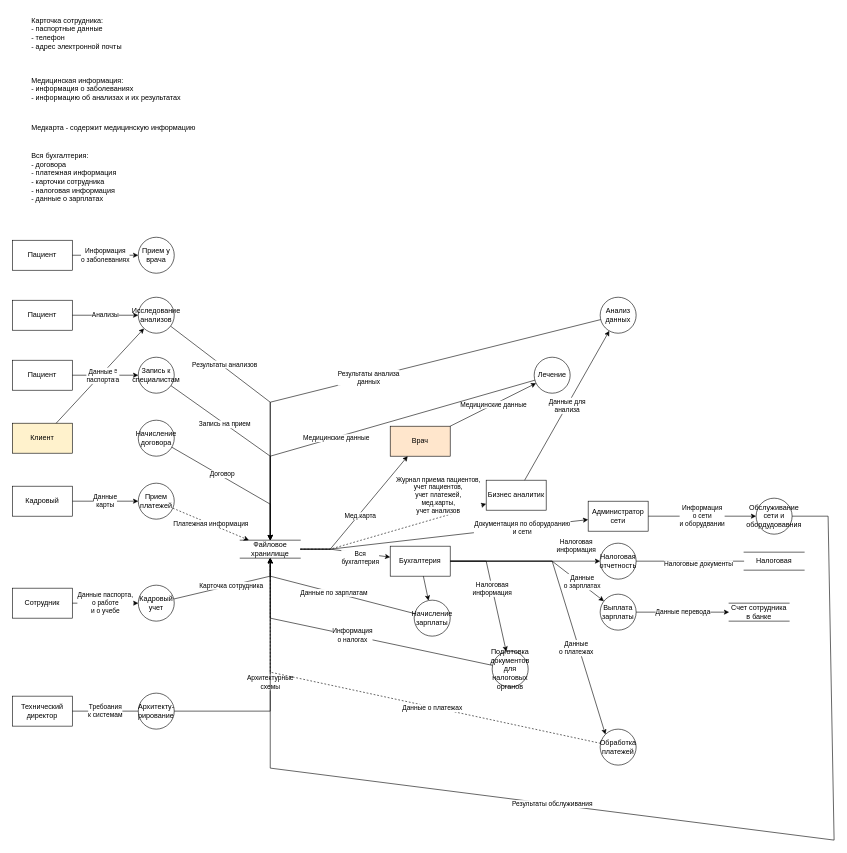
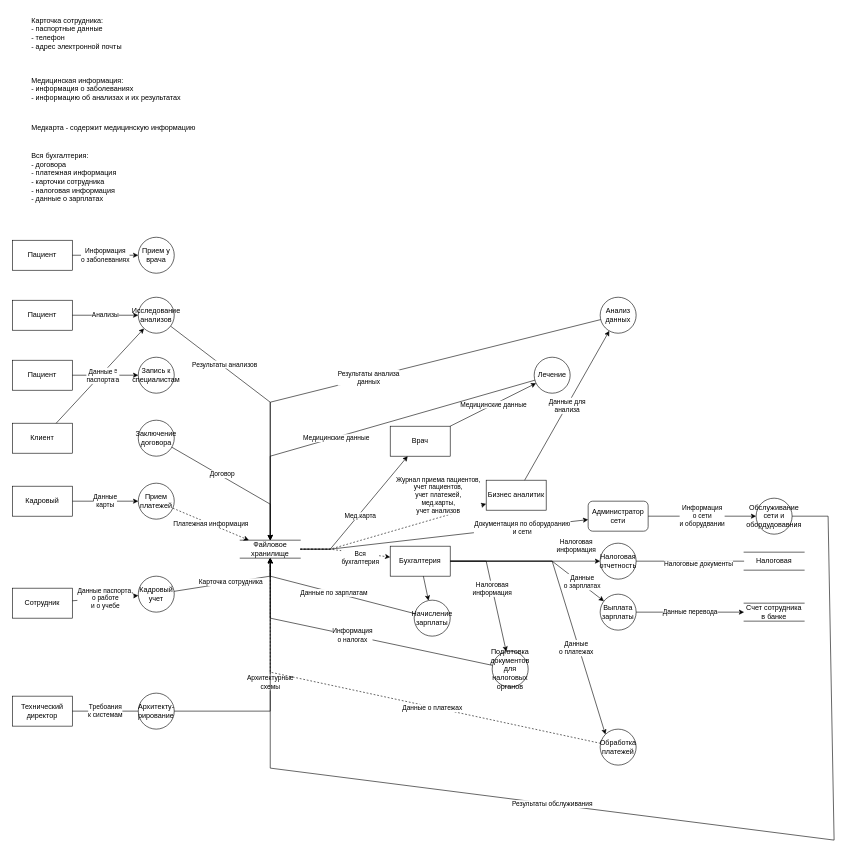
(219, 420) -> none
(42, 438) -> (42, 438)
(156, 438) -> (156, 438)
(420, 441) -> (420, 441)
(618, 516) -> (618, 516)
(336, 550) -> (336, 550)
(156, 603) -> (156, 594)
(759, 612) -> (774, 612)
